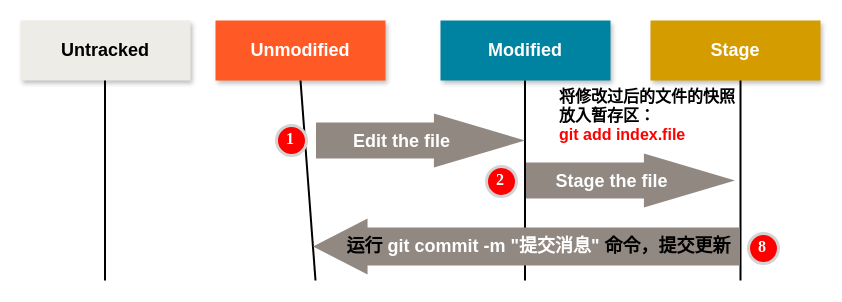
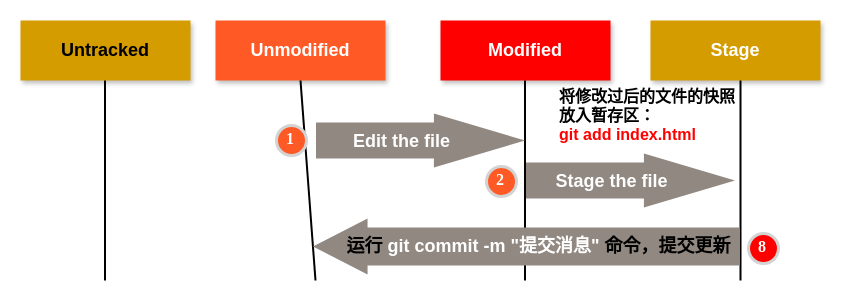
(106, 51) -> (106, 51)
(526, 51) -> (526, 51)
(655, 116) -> (655, 116)
(292, 141) -> (292, 141)
(502, 182) -> (502, 182)
